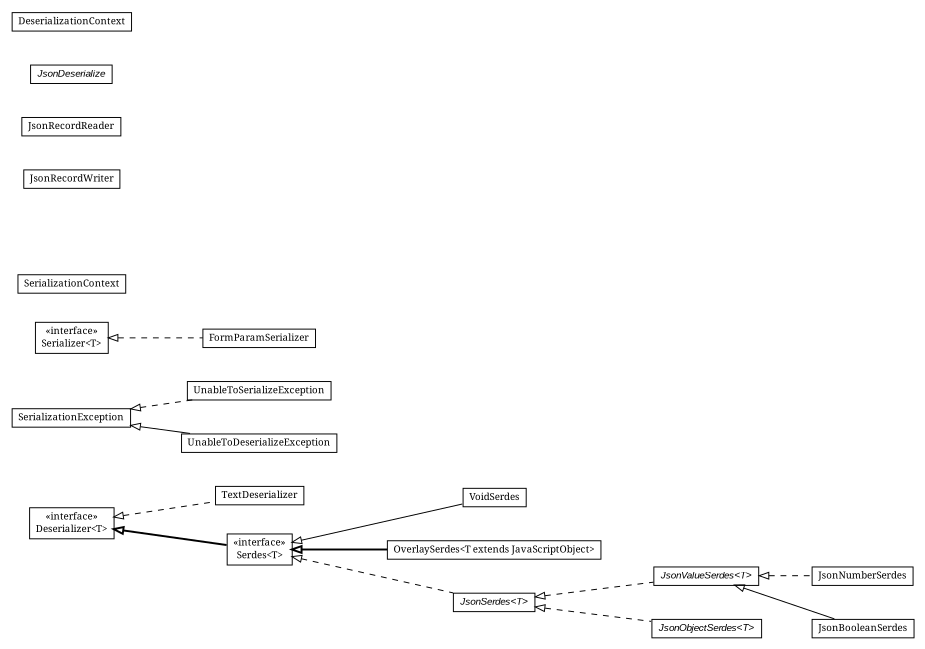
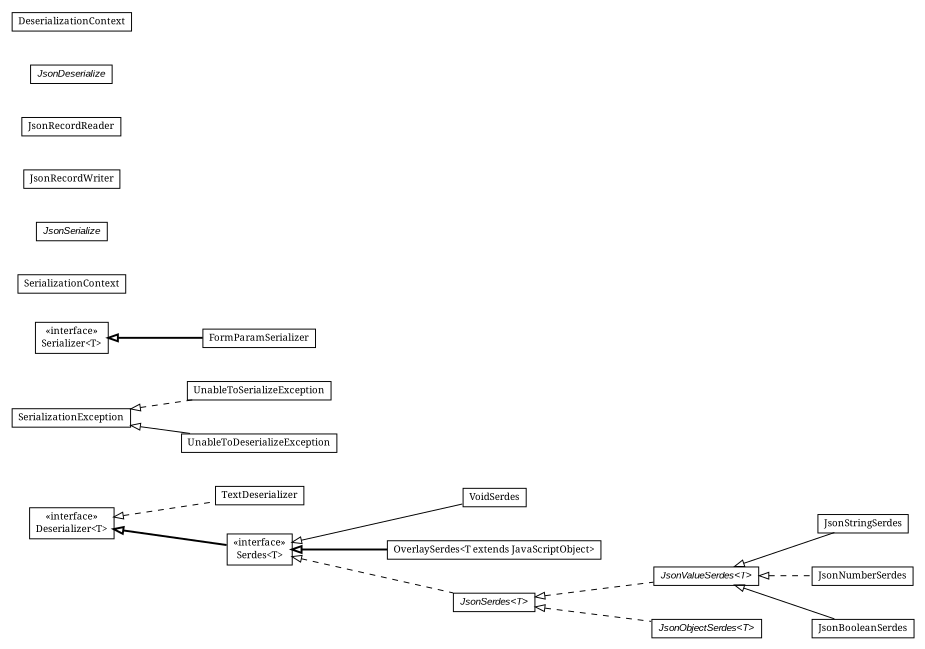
none -> (71, 231)
(160, 338) -> (160, 338)
none -> (863, 523)
